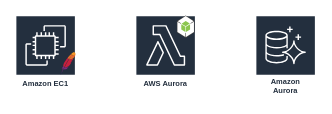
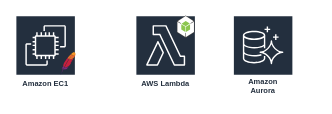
(285, 57) -> (263, 57)
(165, 83) -> (165, 83)
